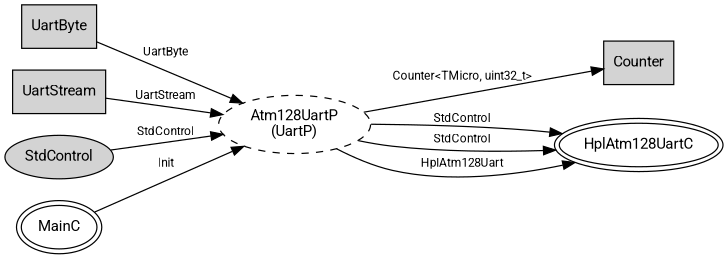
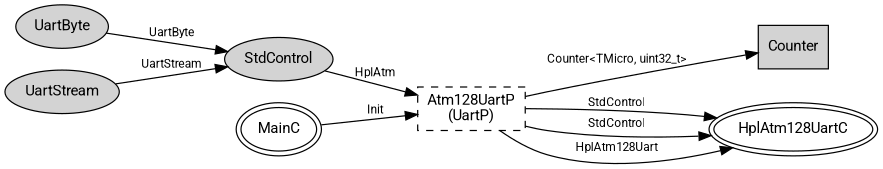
(59, 27) -> (62, 27)
(164, 70) -> (161, 41)
(59, 92) -> (62, 92)
(158, 106) -> (166, 76)
(295, 124) -> (471, 109)
(166, 132) -> (375, 73)
